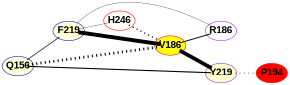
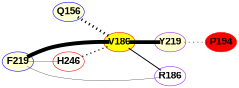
(43, 48) -> none
(119, 70) -> none
